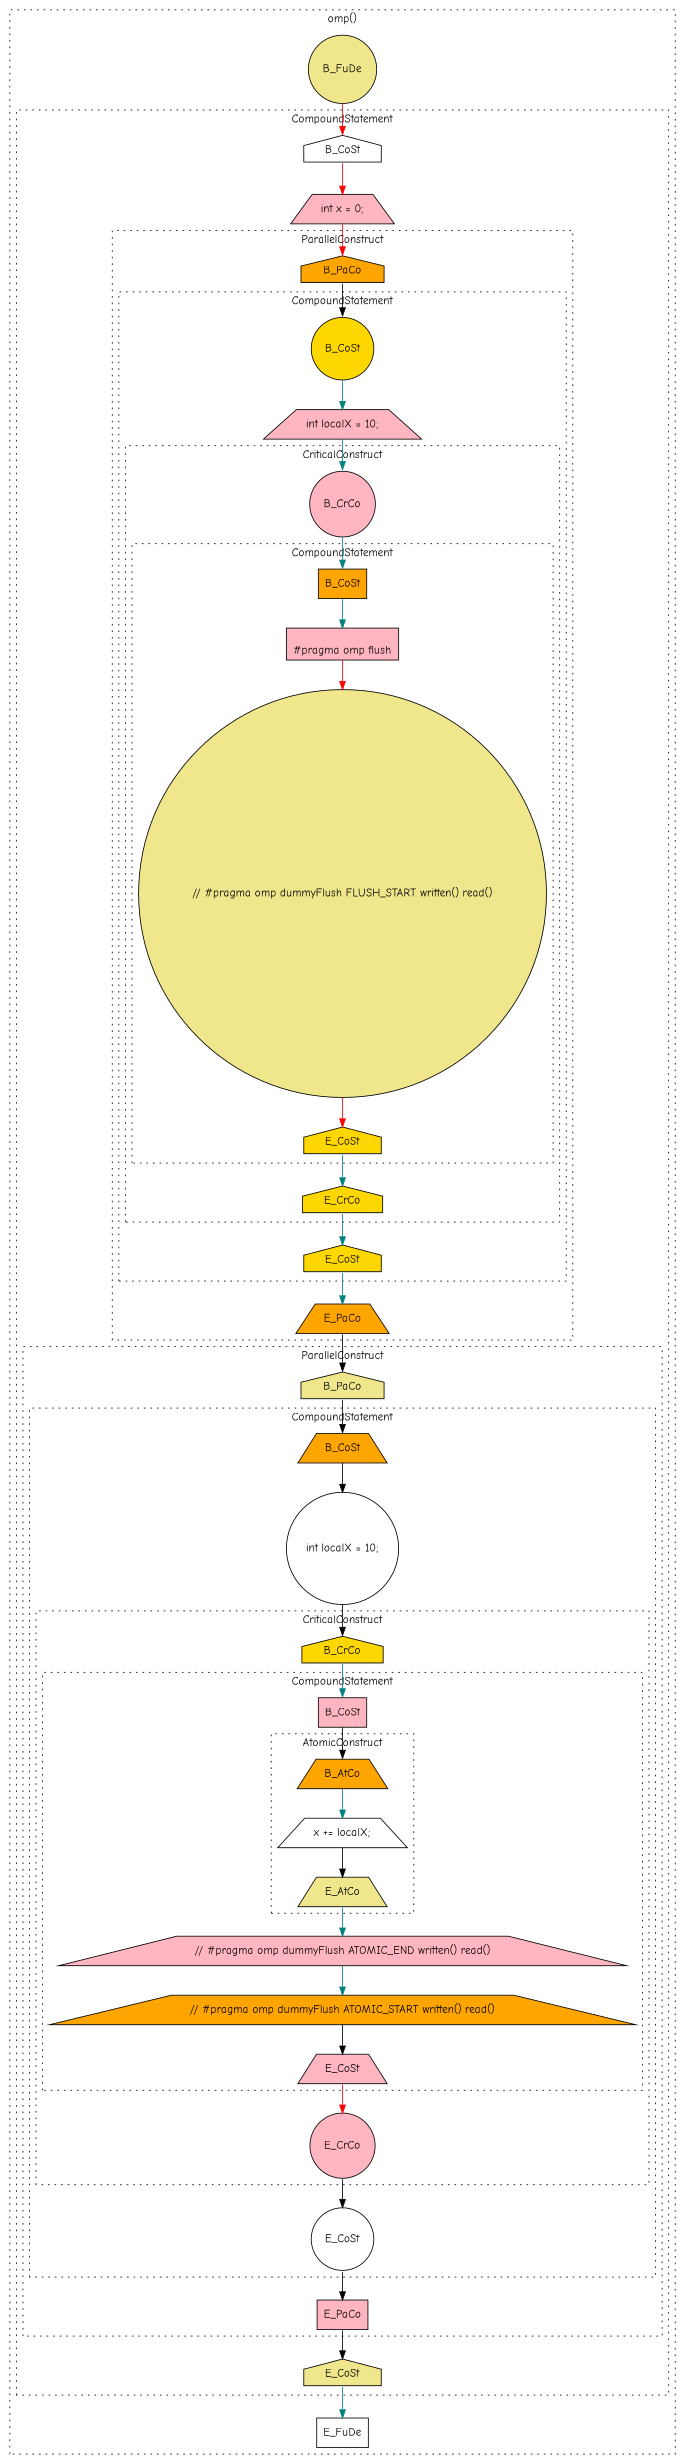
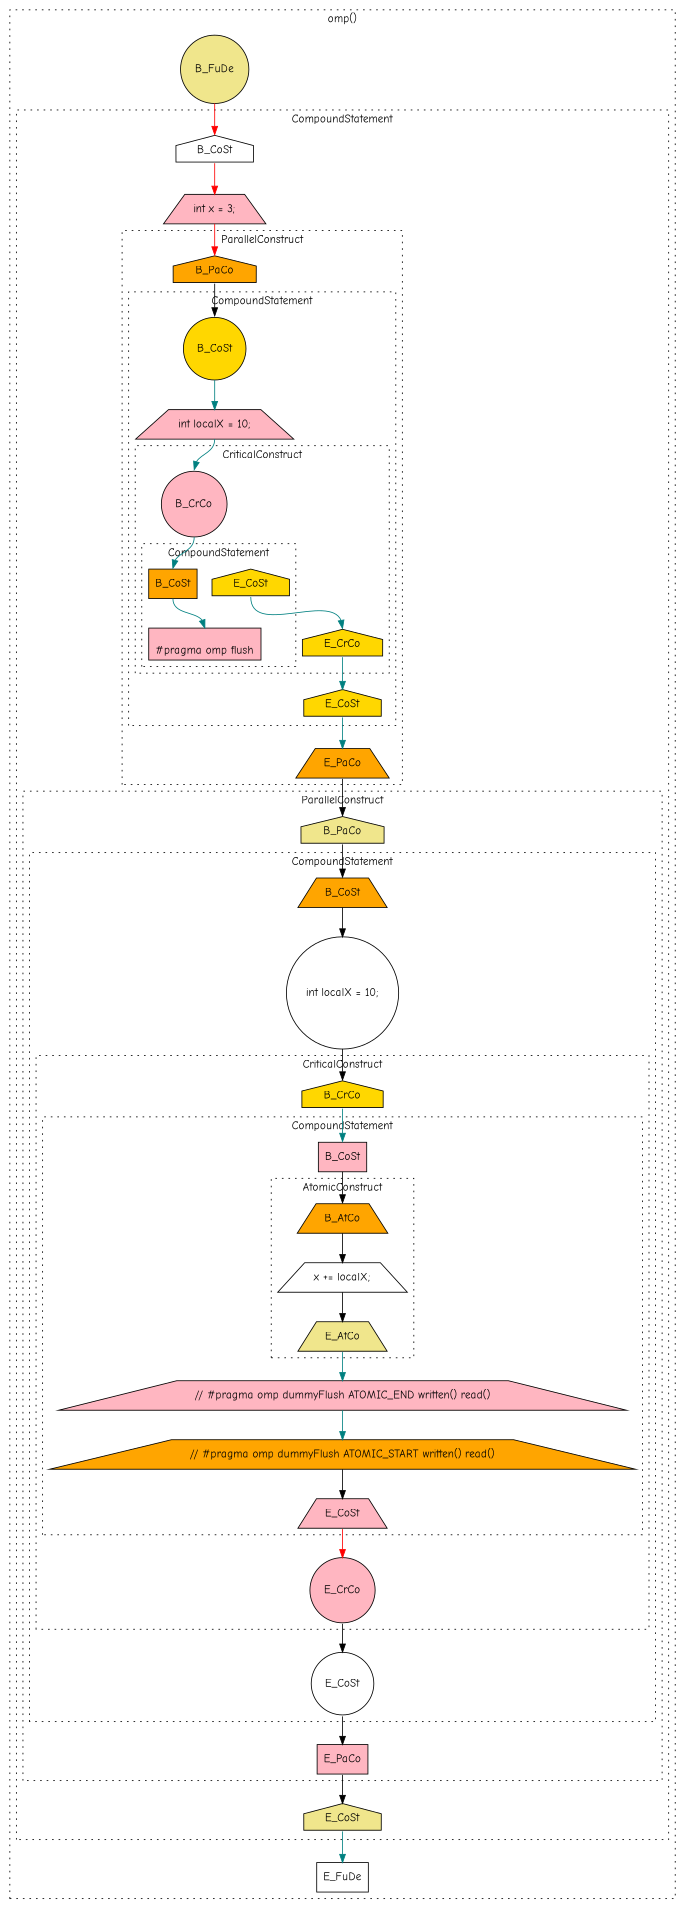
(343, 209) -> (215, 209)
(343, 894) -> none
(343, 1799) -> (343, 1244)
